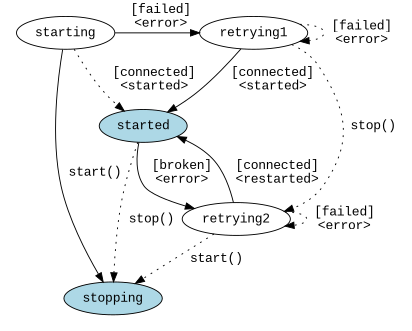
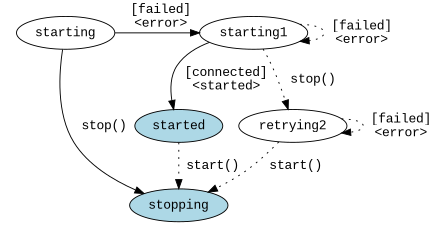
(254, 33) -> (254, 33)
(93, 79) -> none
(218, 165) -> none
(92, 172) -> (100, 126)
(145, 187) -> none
(148, 219) -> (209, 166)
